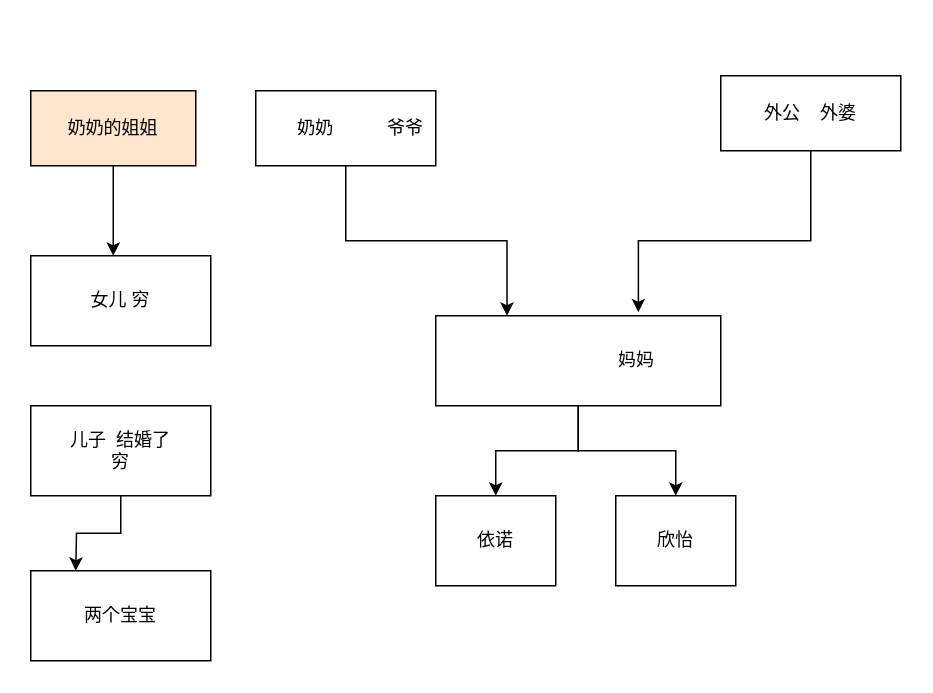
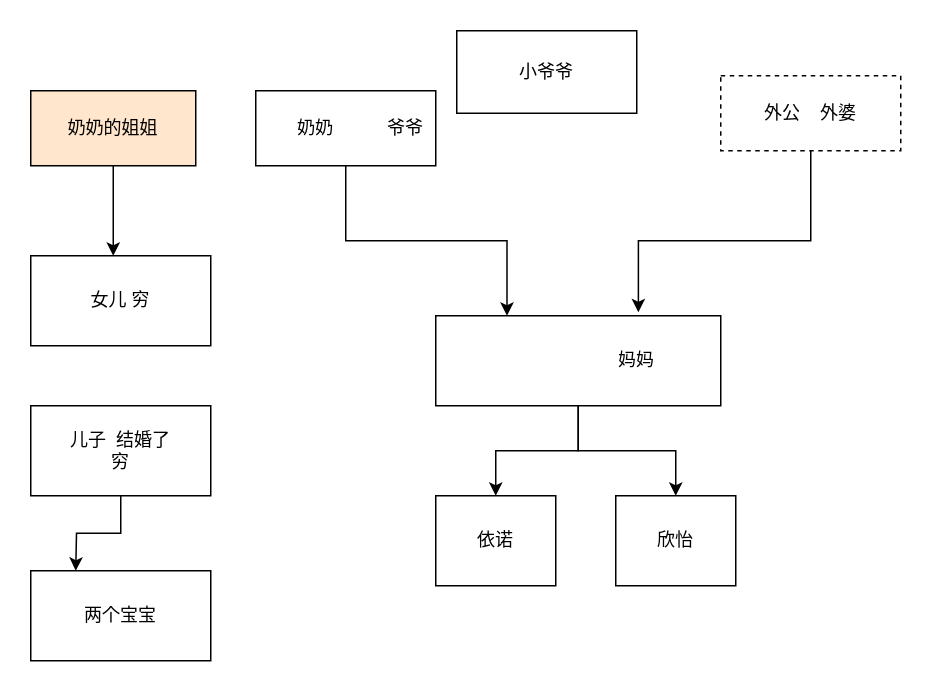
none -> (547, 72)
(811, 113) -> (811, 113)
